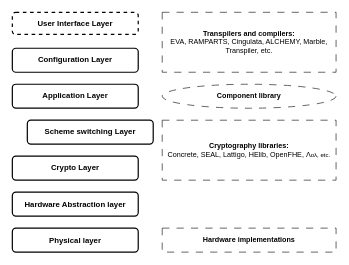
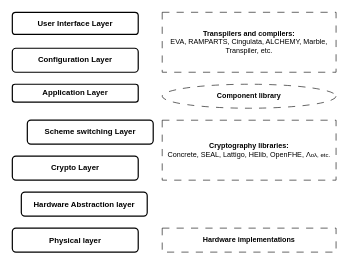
(75, 23) -> (75, 23)
(75, 96) -> (75, 93)
(75, 204) -> (84, 204)
